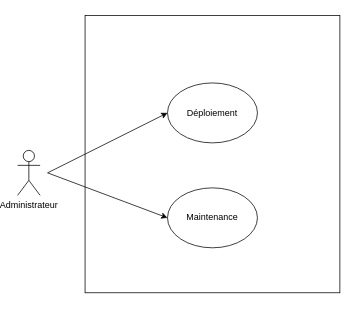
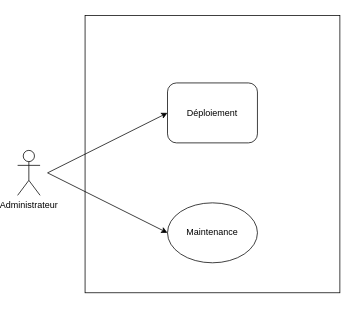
(213, 113) -> (213, 113)
(213, 218) -> (213, 233)
